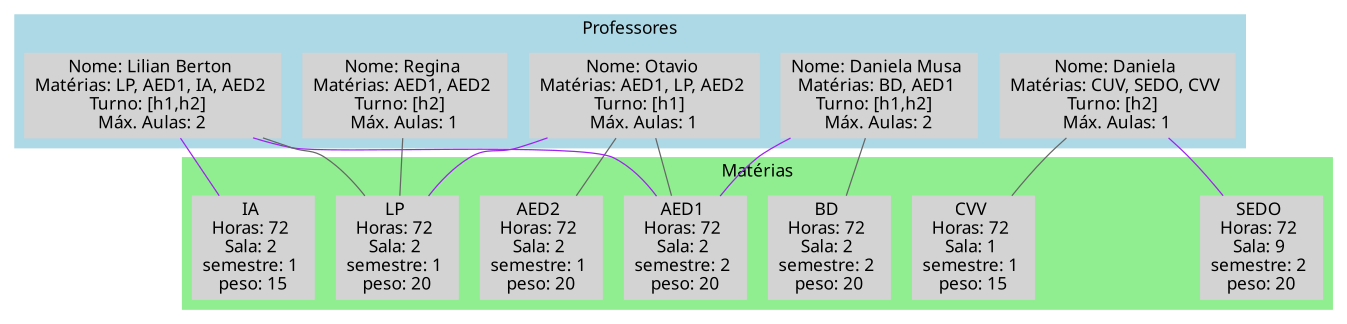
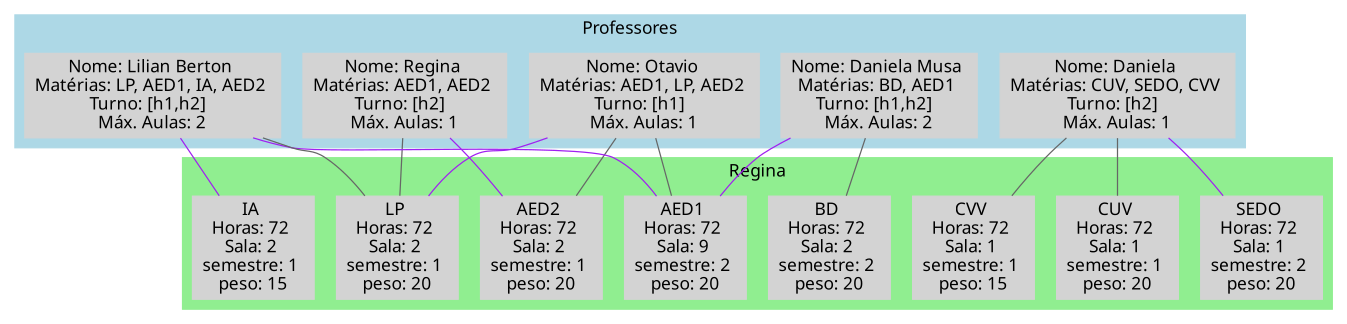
none -> (477, 166)
(757, 172) -> (757, 172)
(685, 248) -> (685, 248)
none -> (1118, 248)
(1262, 248) -> (1262, 248)
